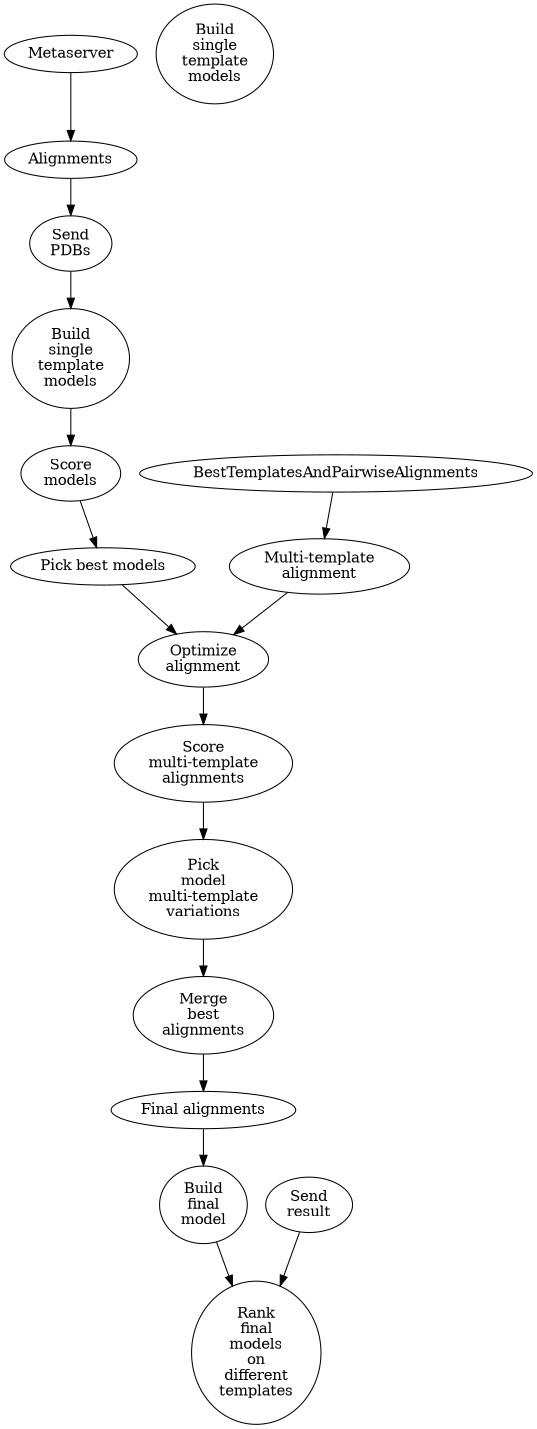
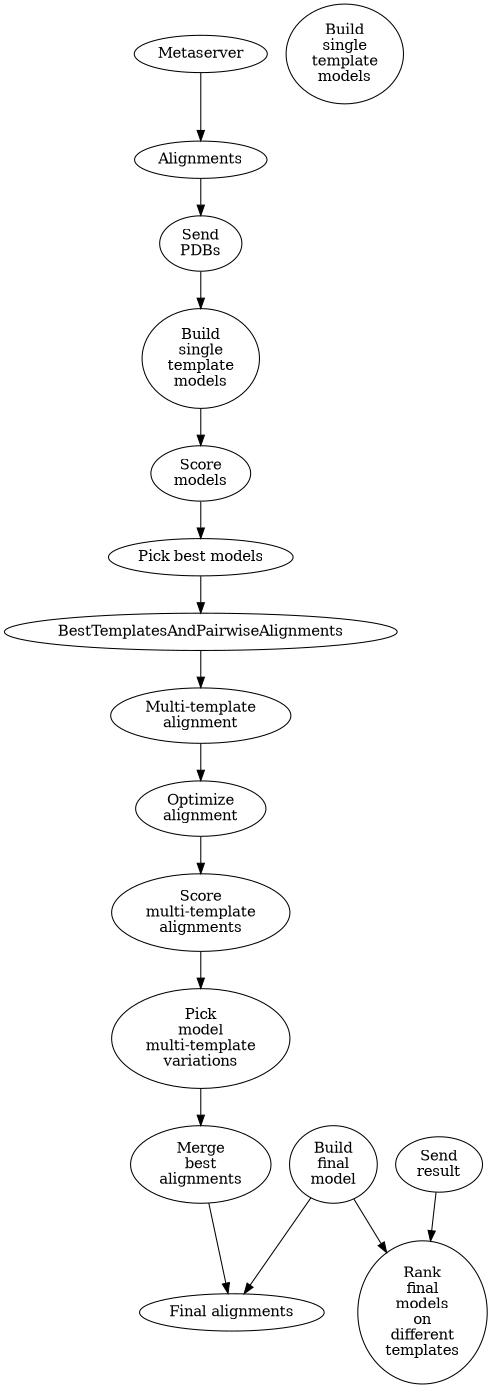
(145, 606) -> (201, 589)
(203, 1142) -> (281, 1241)
